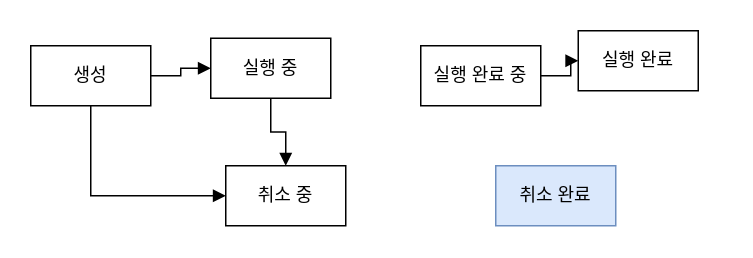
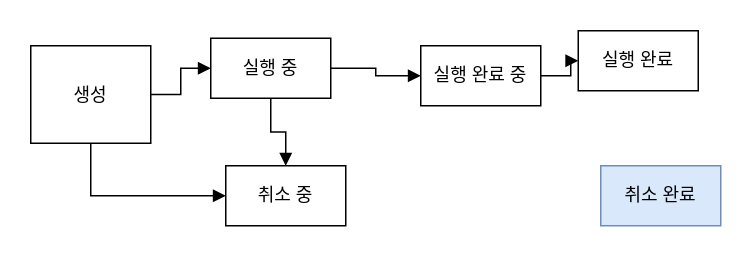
none -> (373, 68)
(91, 76) -> (91, 95)
(556, 196) -> (661, 196)
